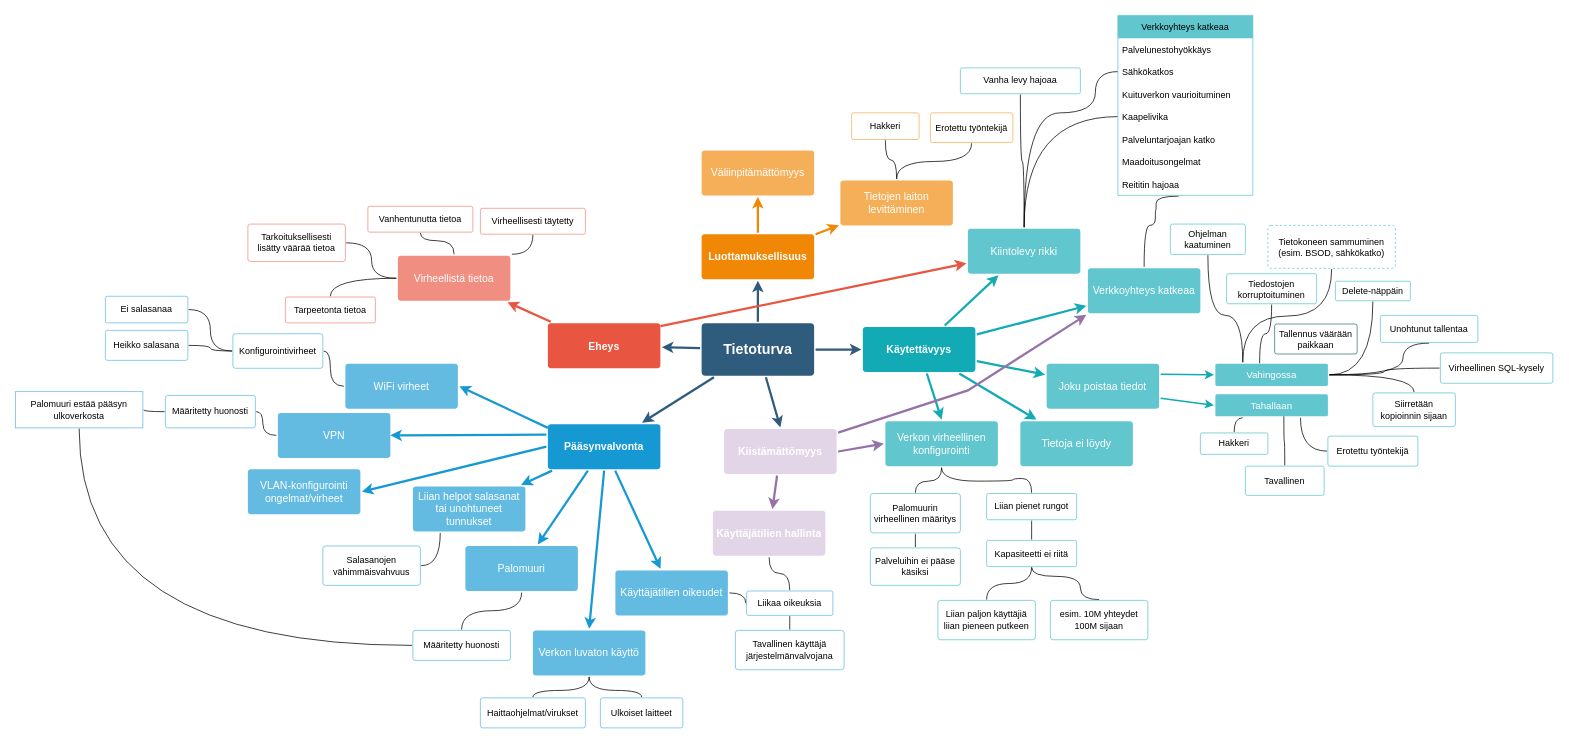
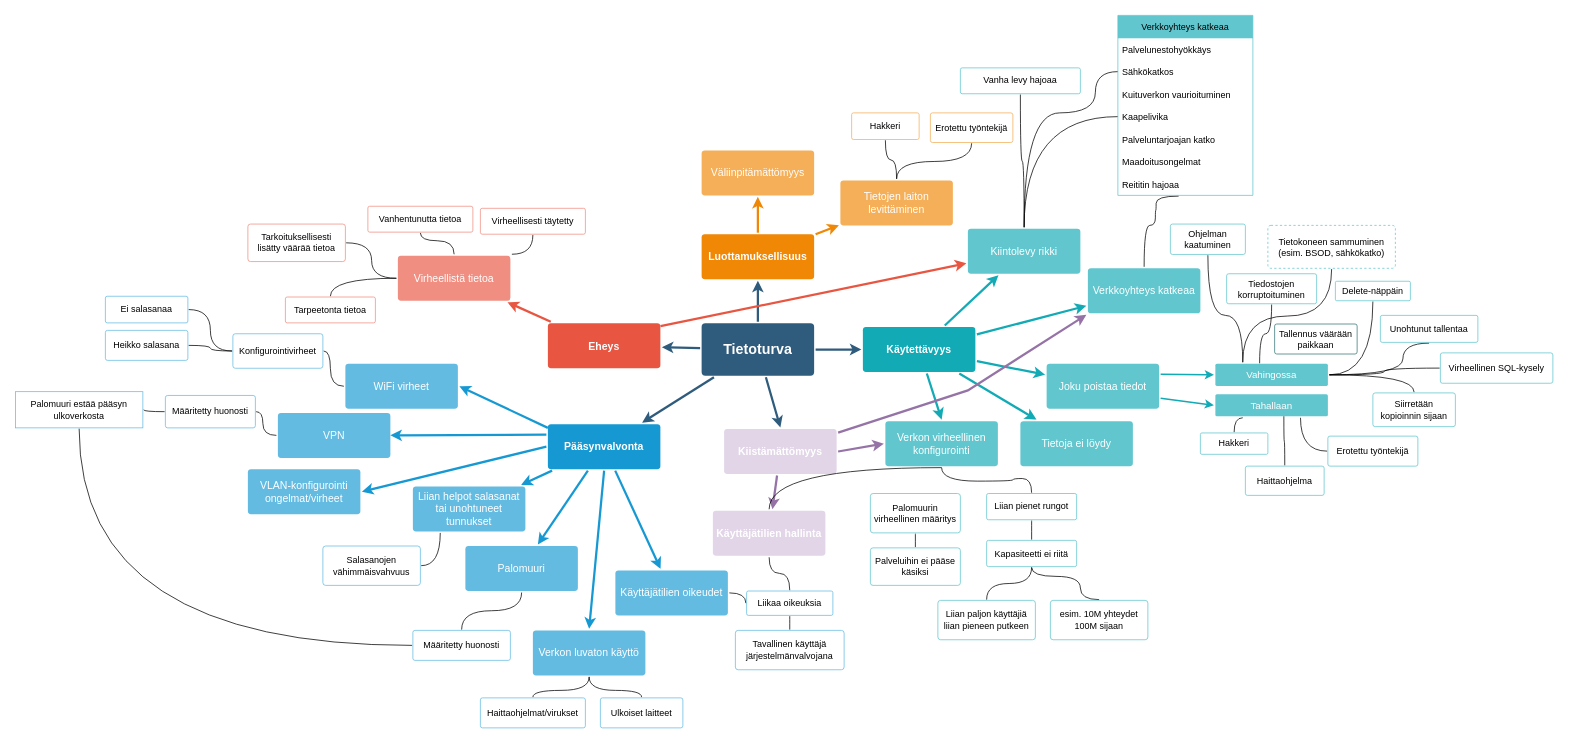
(926, 481) -> (848, 472)
(1285, 481) -> (1285, 481)
